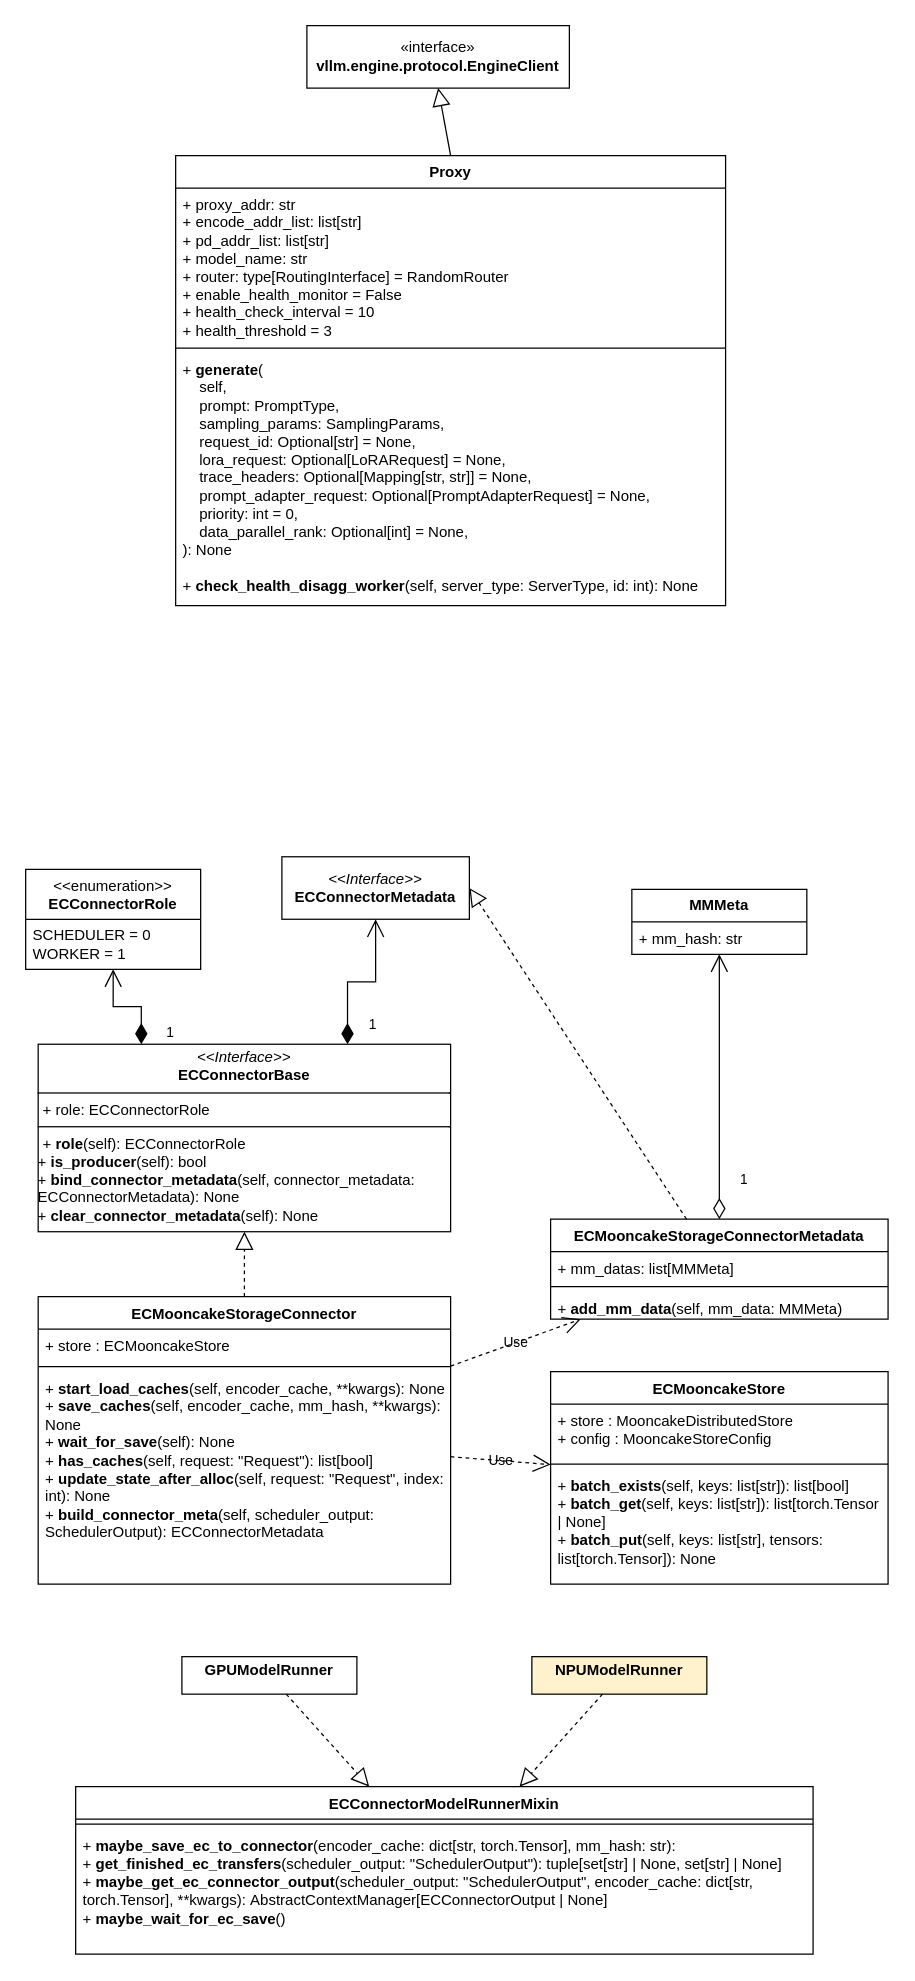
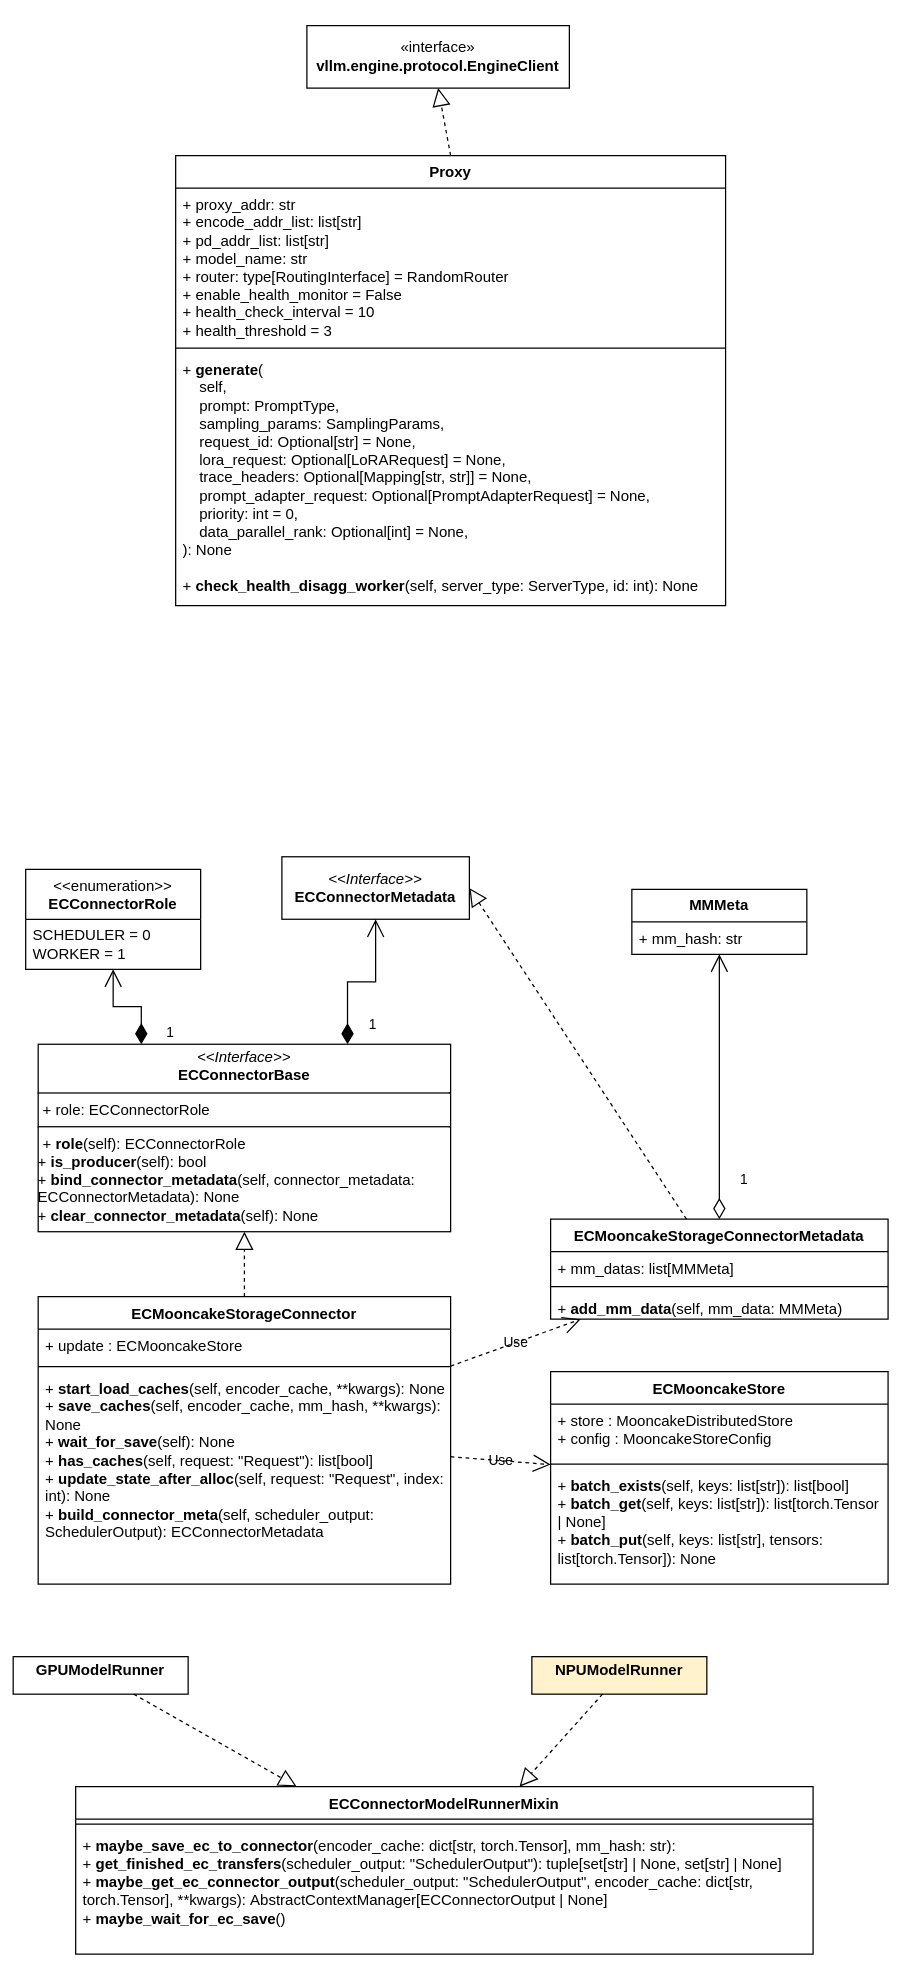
(446, 129) -> (446, 129)
(145, 1347) -> (149, 1347)
(269, 1676) -> (101, 1676)
